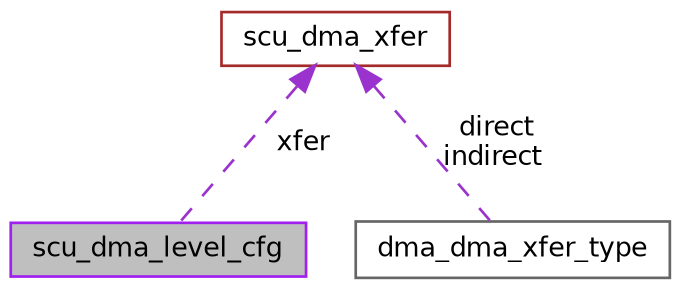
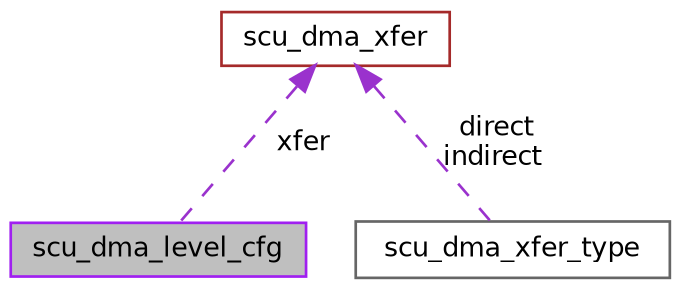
(513, 250) -> (513, 250)
